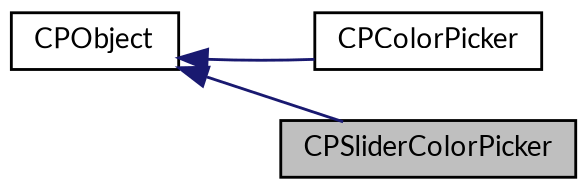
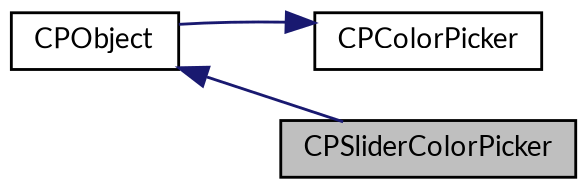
(261, 60) -> (232, 22)
